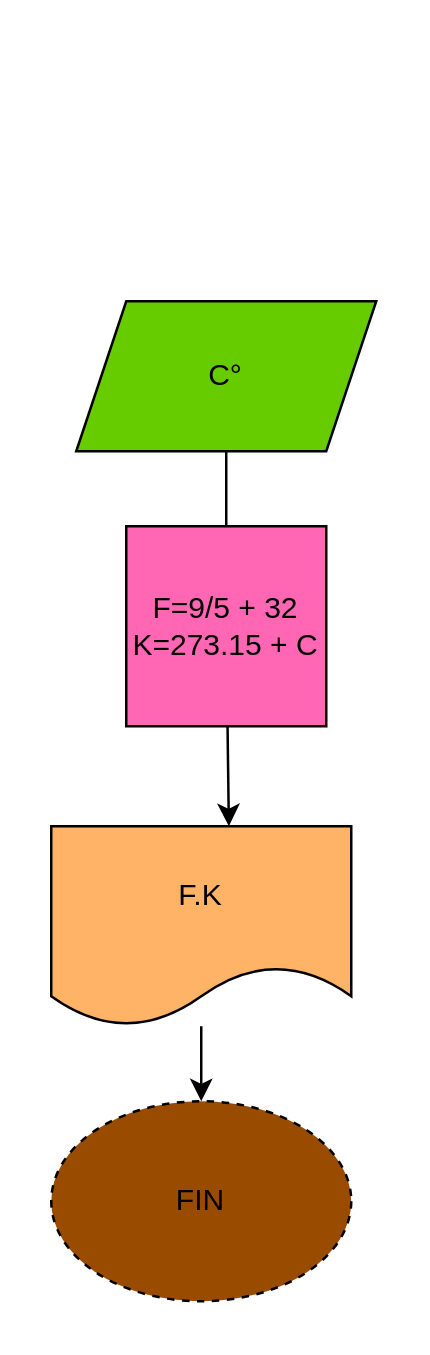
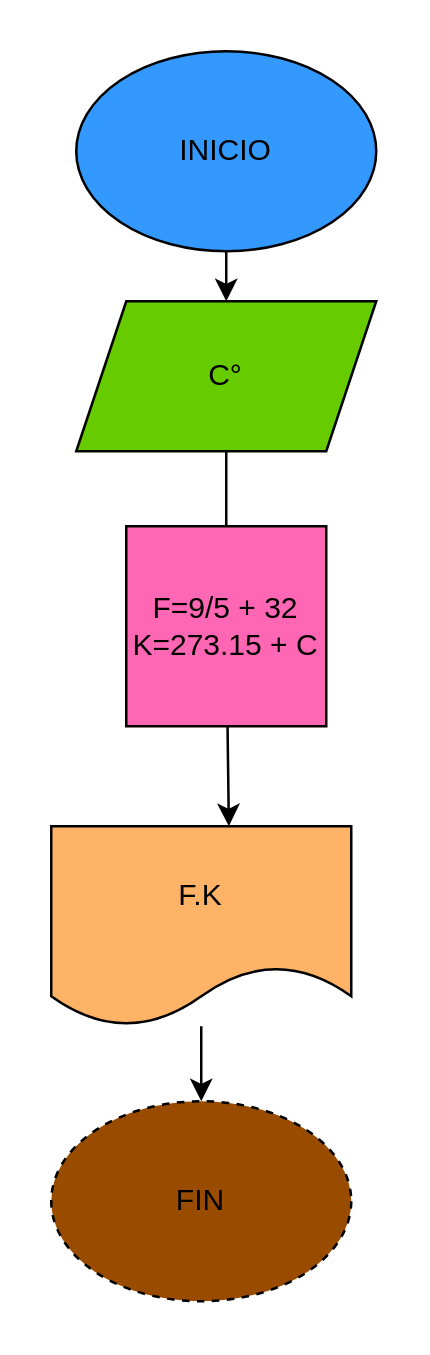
none -> (226, 151)
none -> (226, 268)
